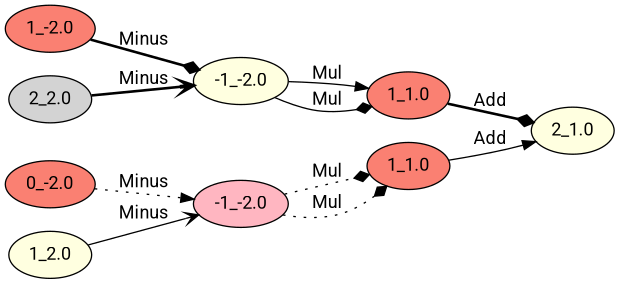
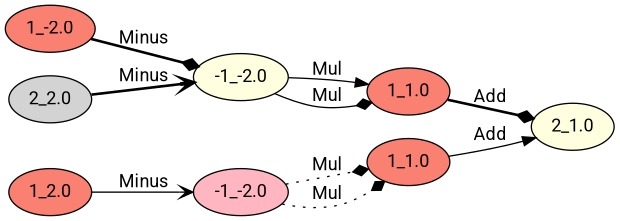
(50, 184) -> none
(50, 255) -> (50, 192)
